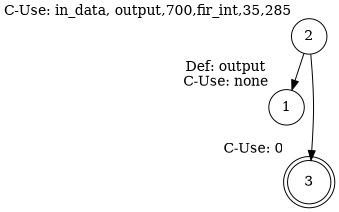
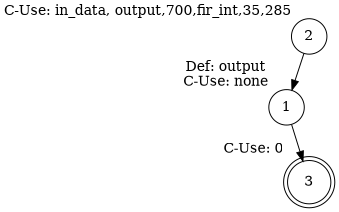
(314, 102) -> (296, 138)
